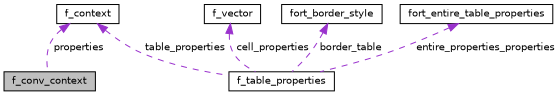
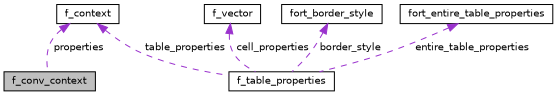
(349, 48) -> (349, 48)
(485, 48) -> (471, 48)
